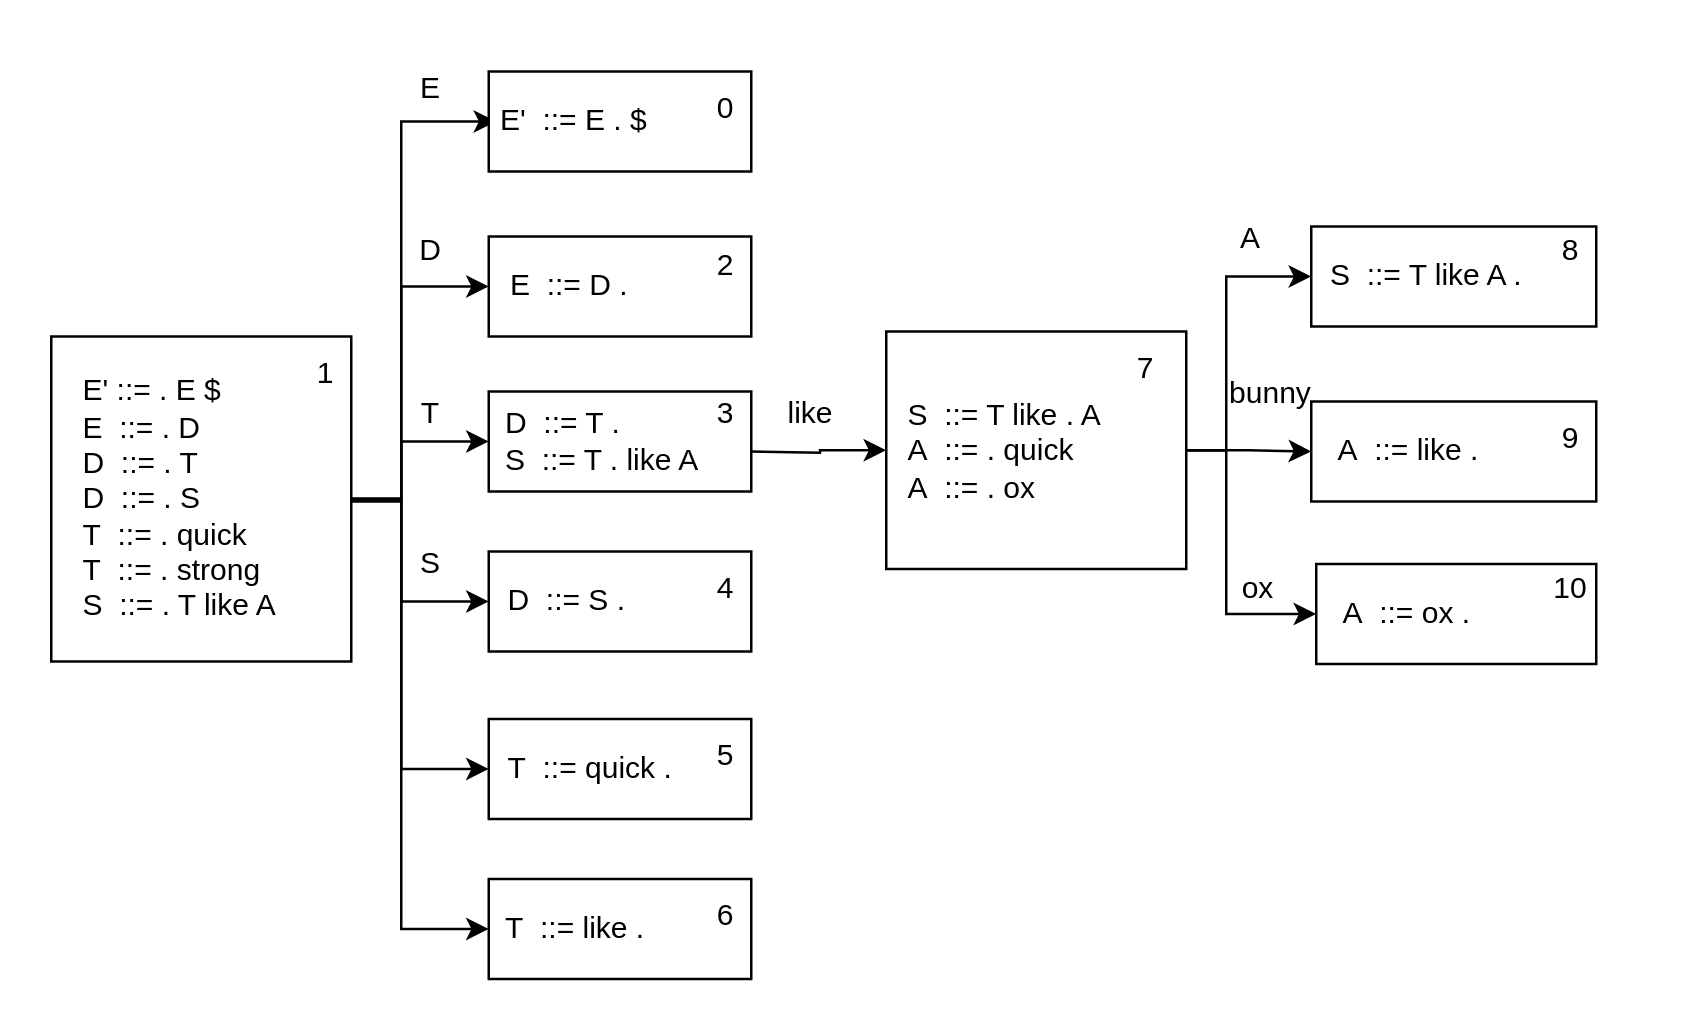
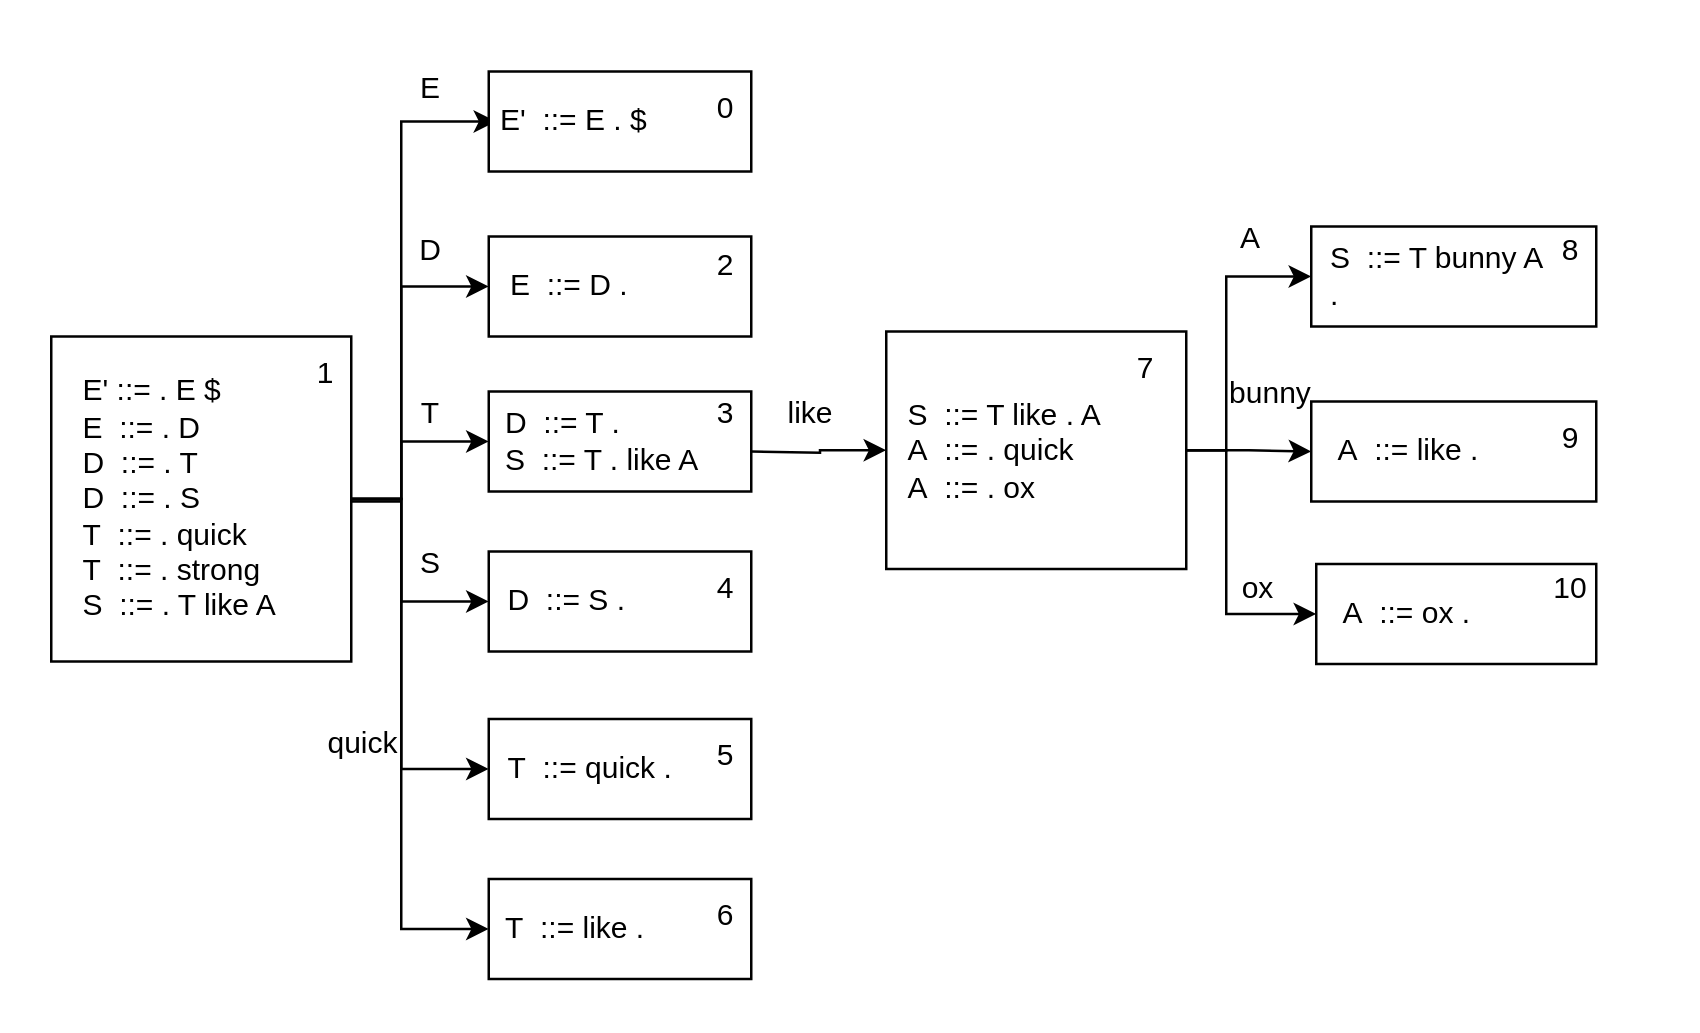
(1435, 276) -> (1441, 276)
none -> (364, 744)
